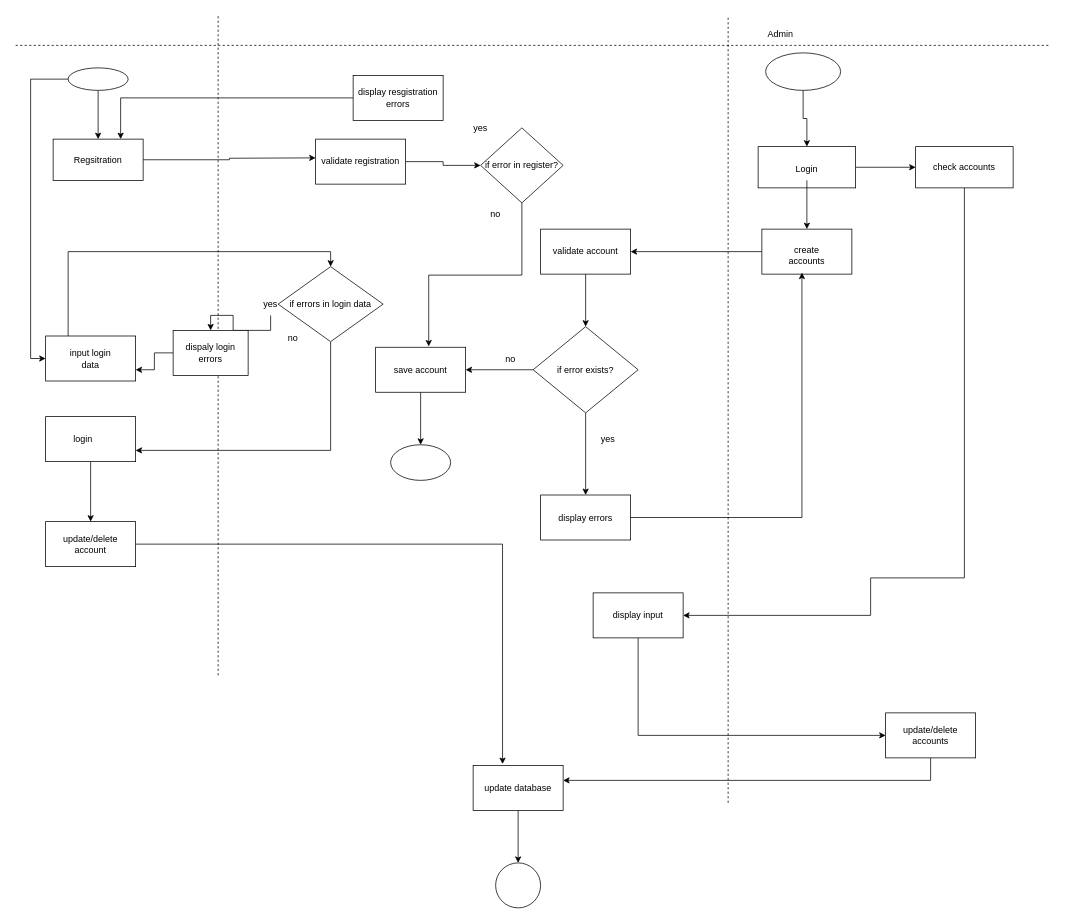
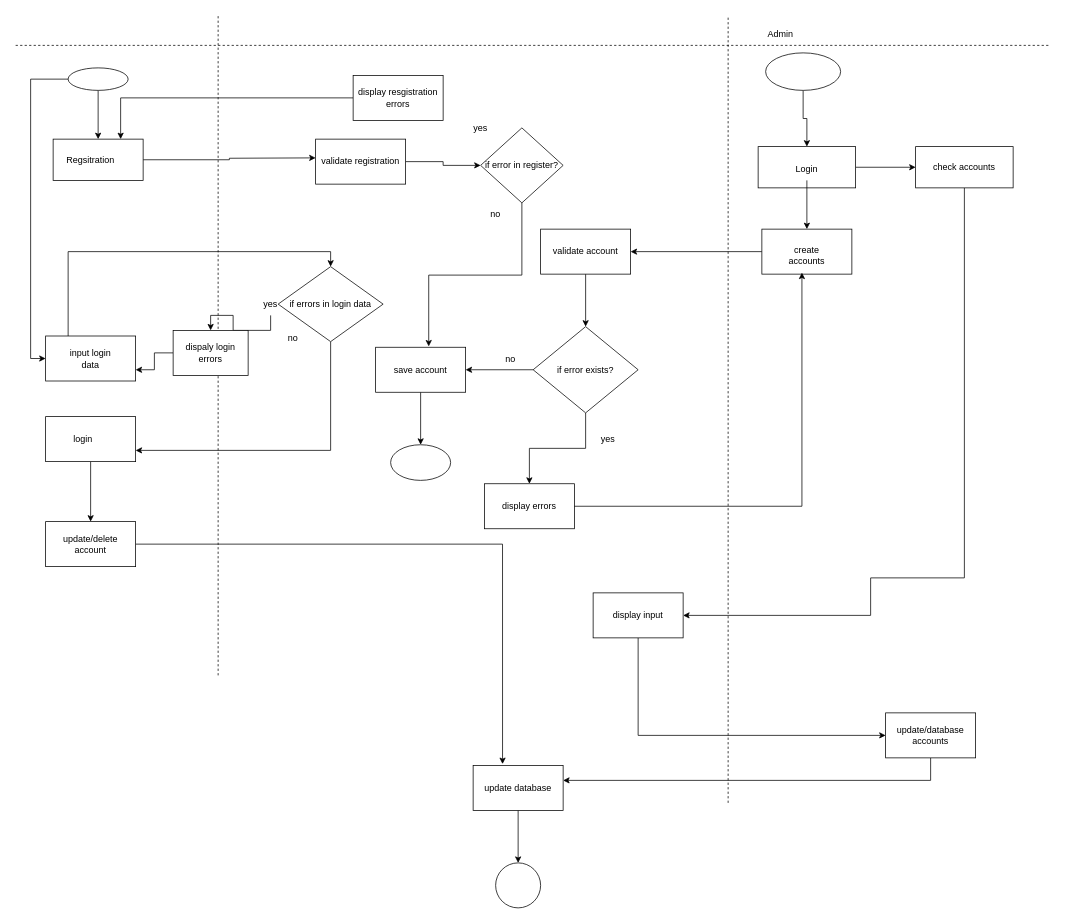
(98, 160) -> (90, 160)
(585, 518) -> (529, 506)
(930, 735) -> (930, 735)
